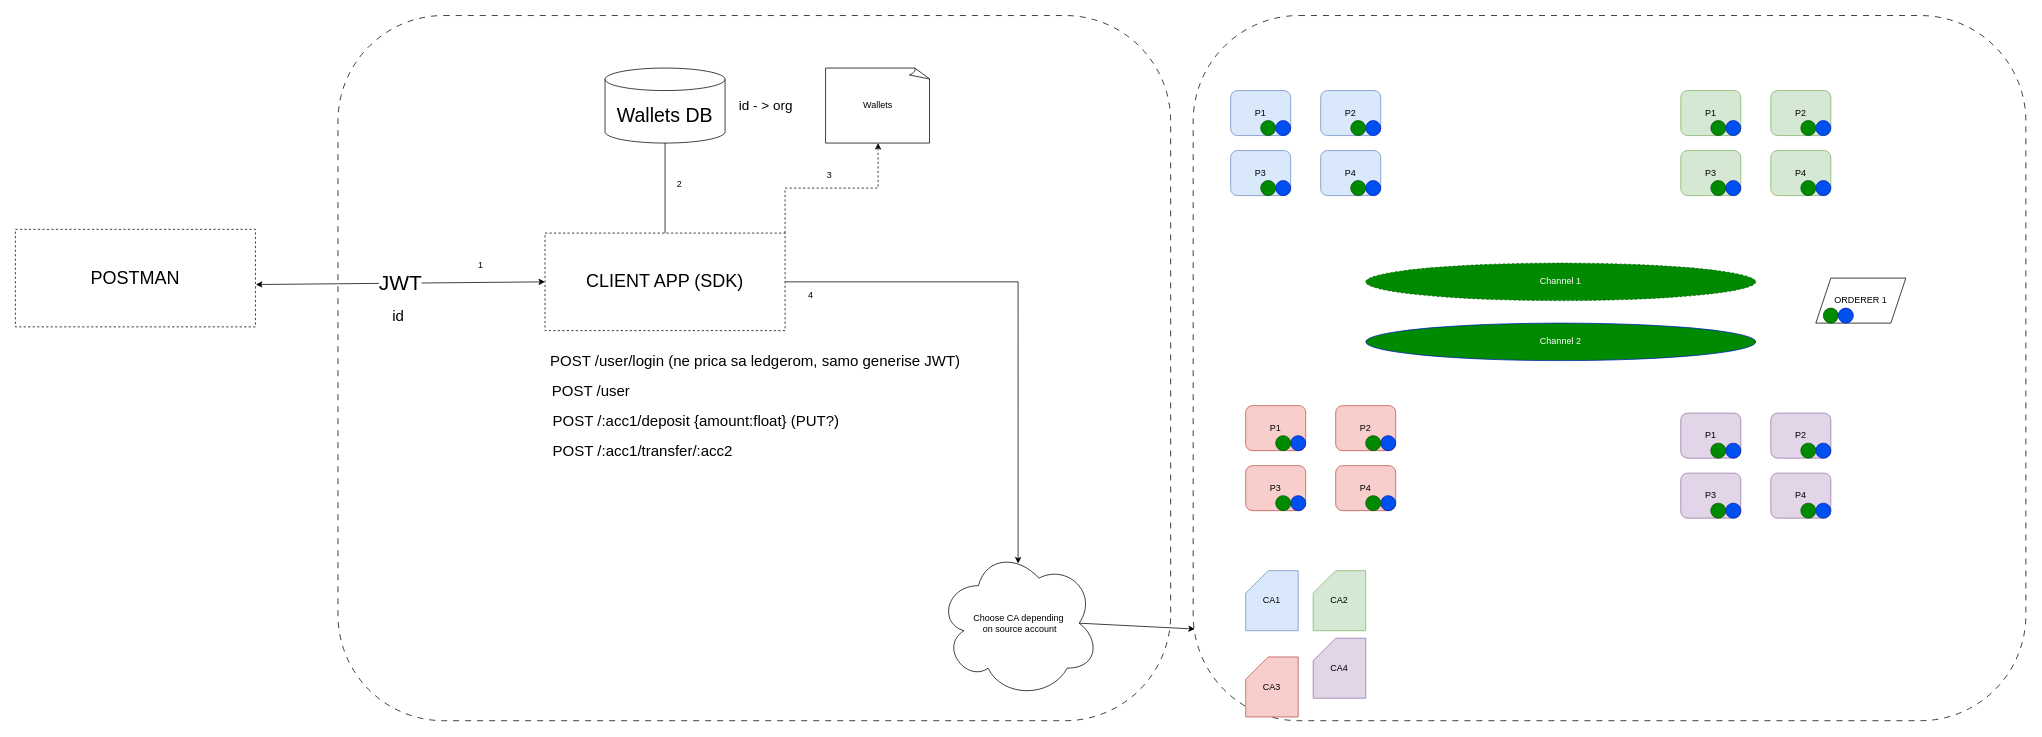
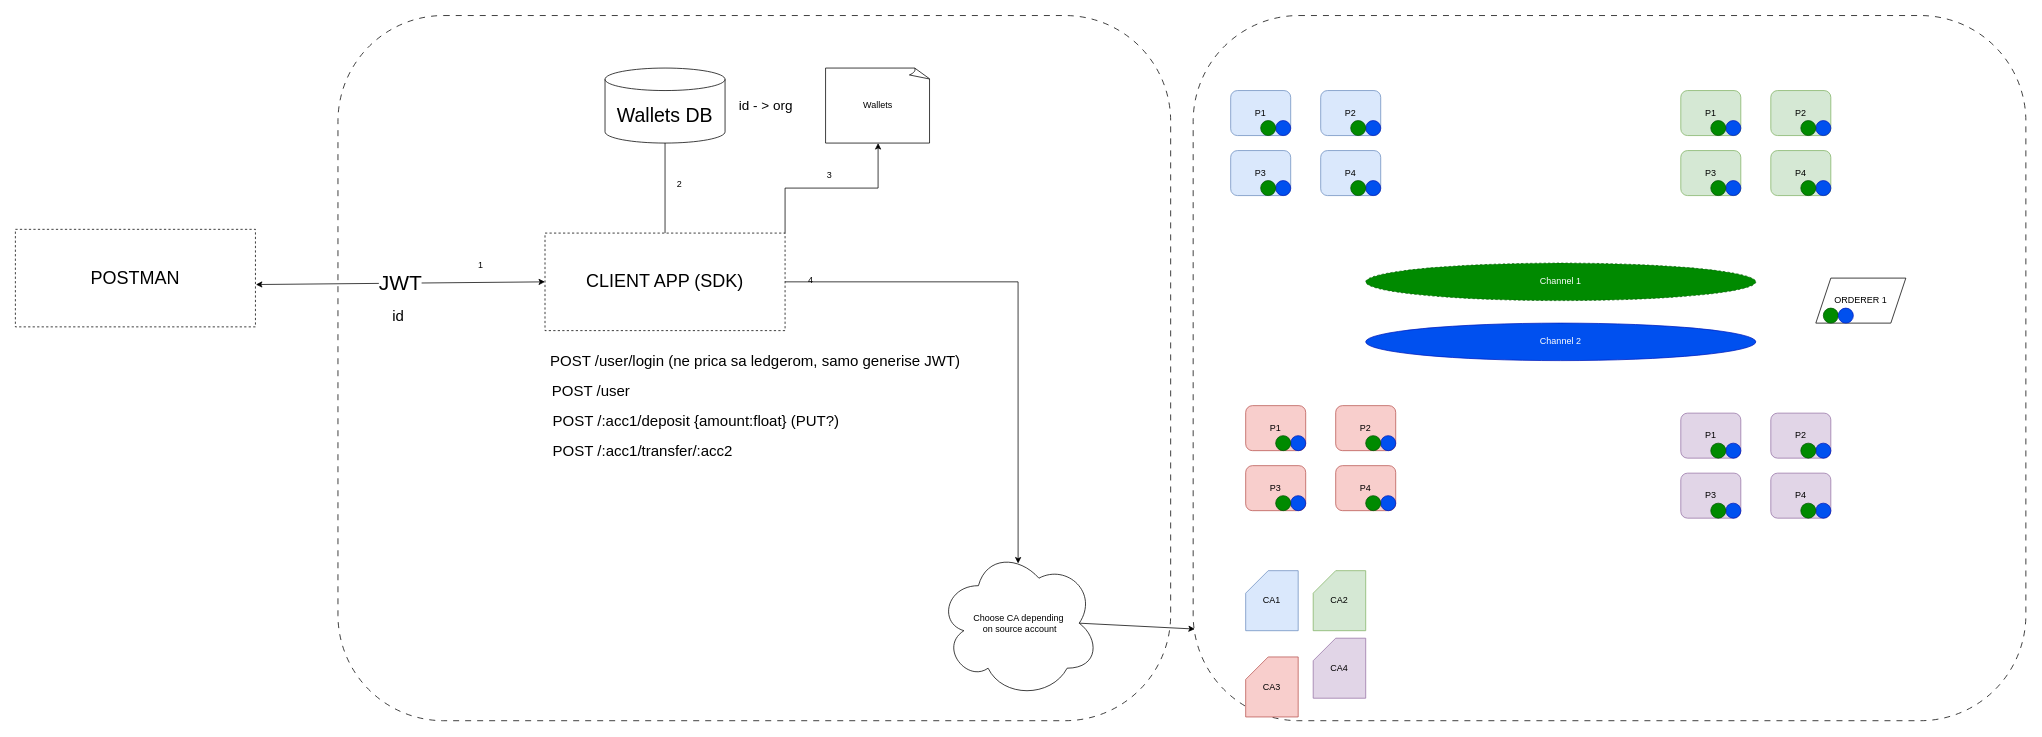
(829, 188) -> (829, 188)
(810, 295) -> (810, 280)
(1560, 342) -> (1560, 342)
